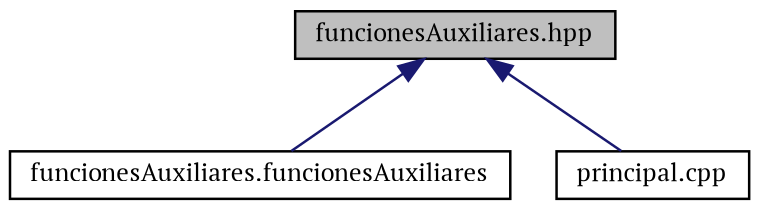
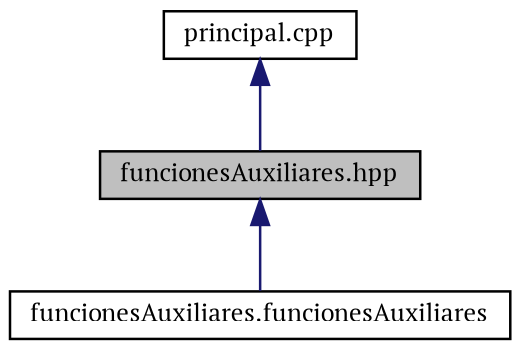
(565, 112) -> (260, 118)
